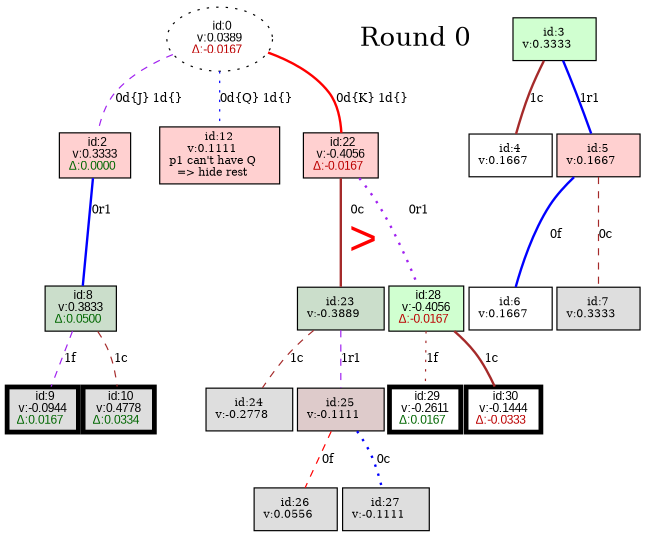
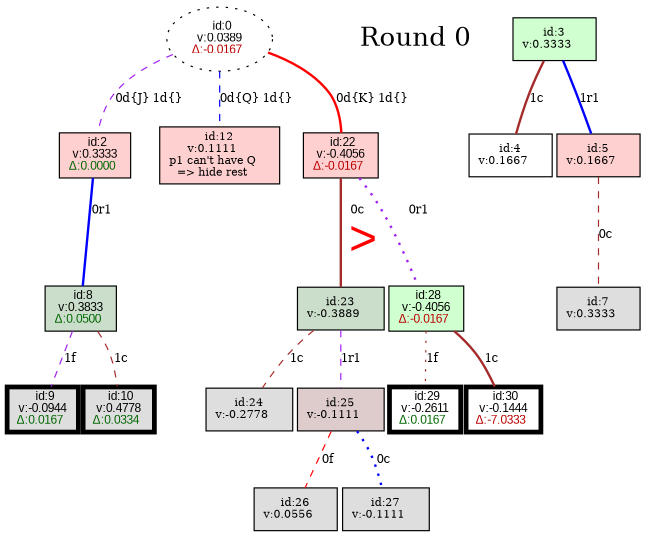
(220, 99) -> (220, 99)
(511, 309) -> none
(501, 420) -> (501, 420)
